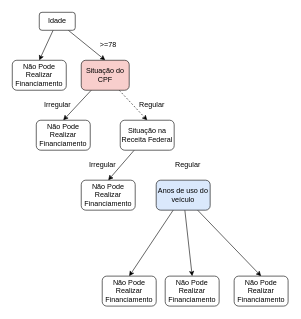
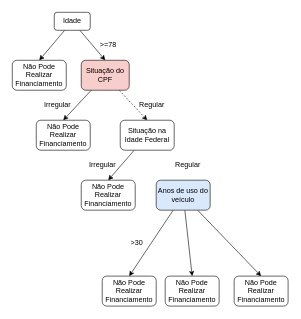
(57, 21) -> (72, 21)
(147, 135) -> (147, 135)
none -> (126, 243)
